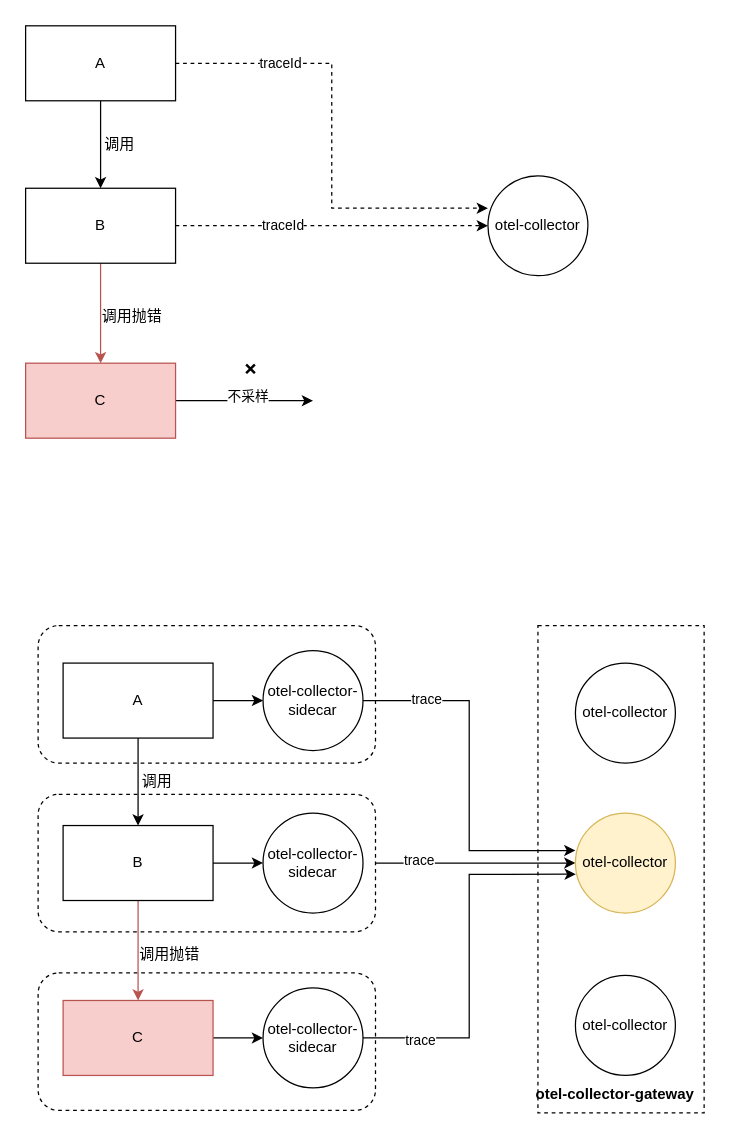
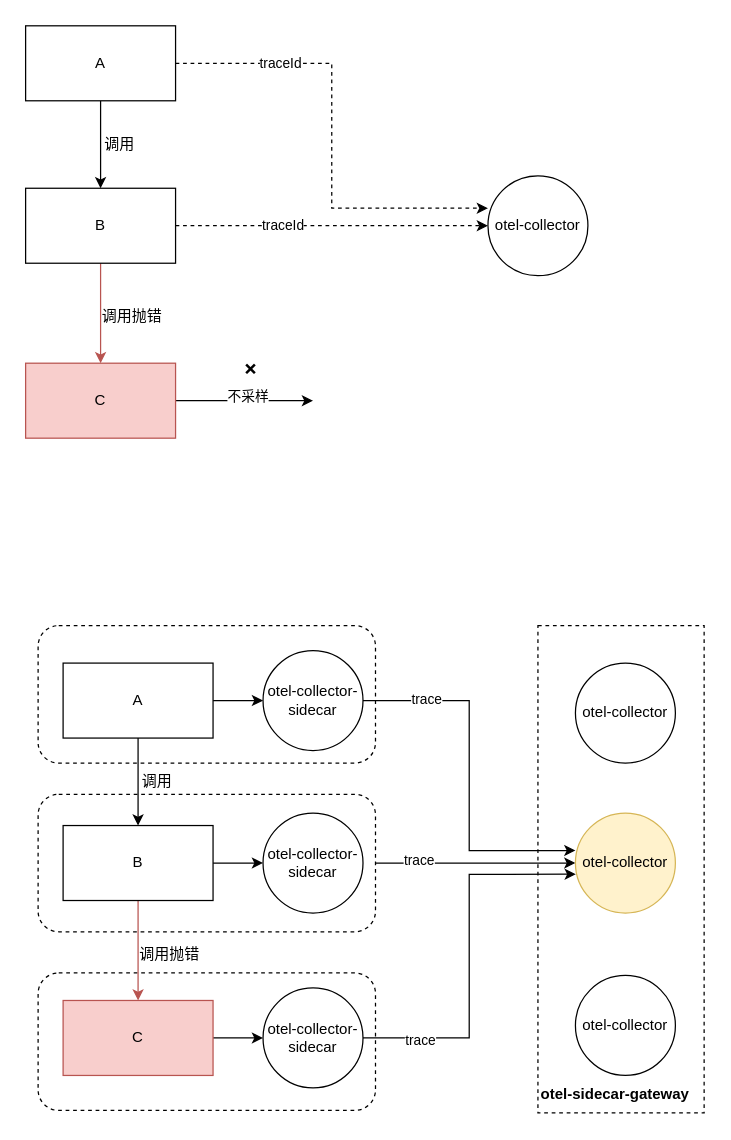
(616, 1094) -> (616, 1094)
